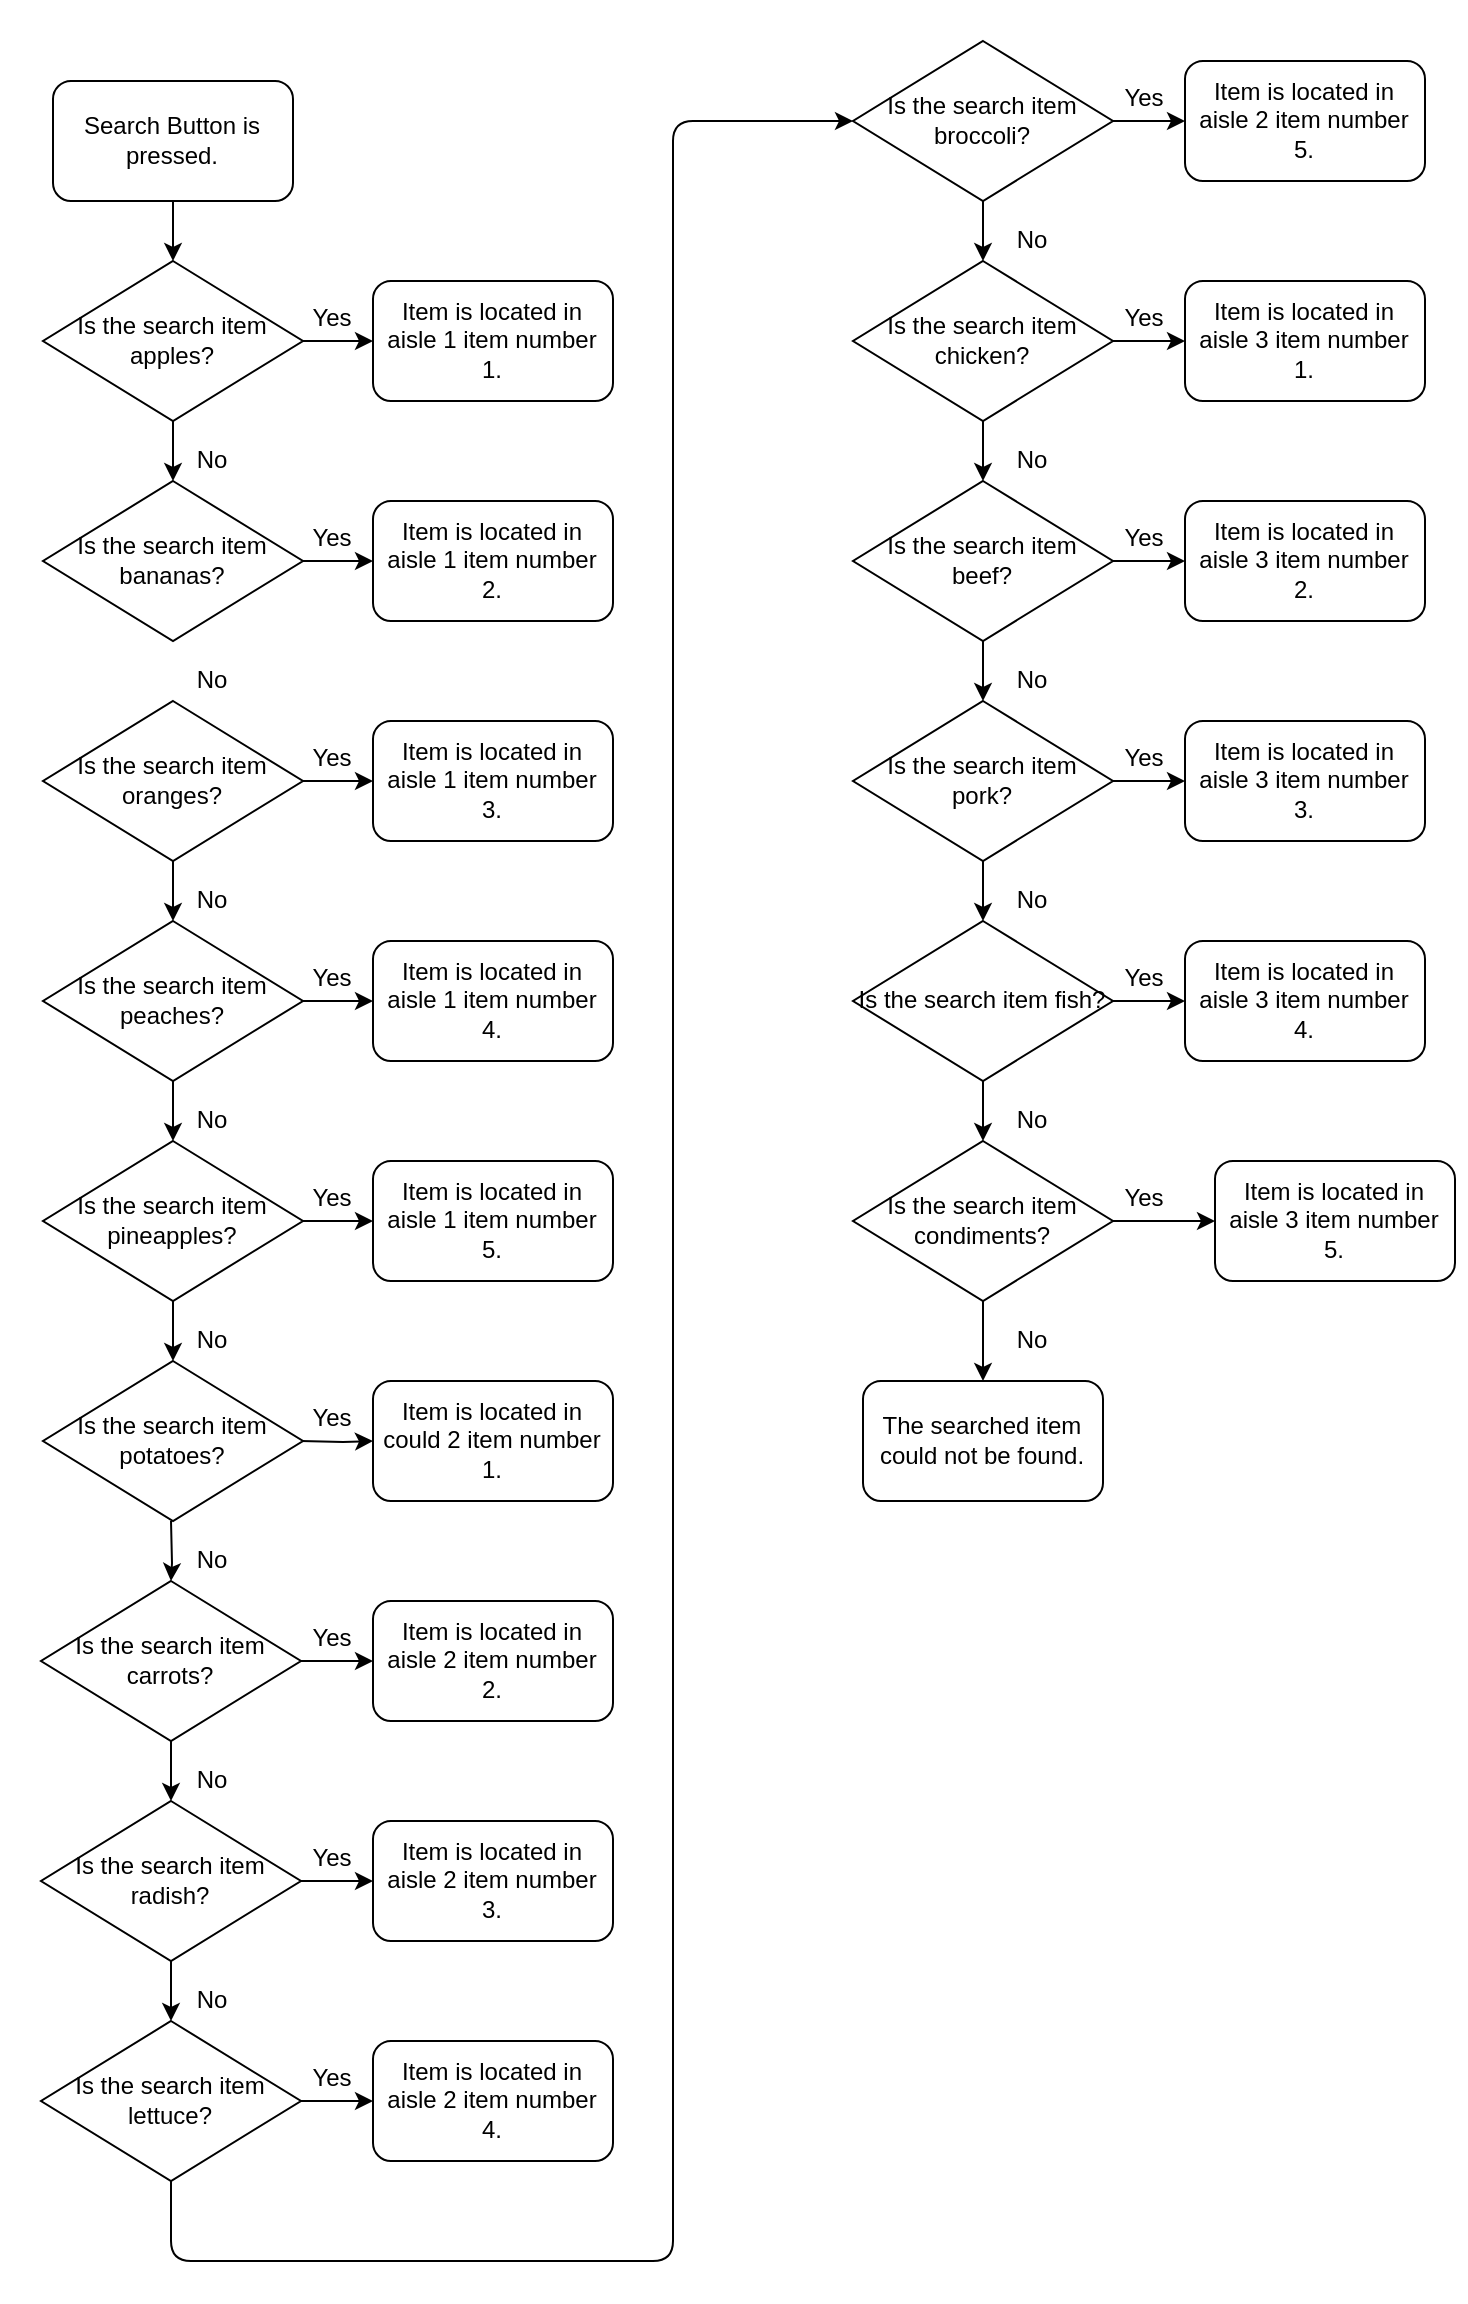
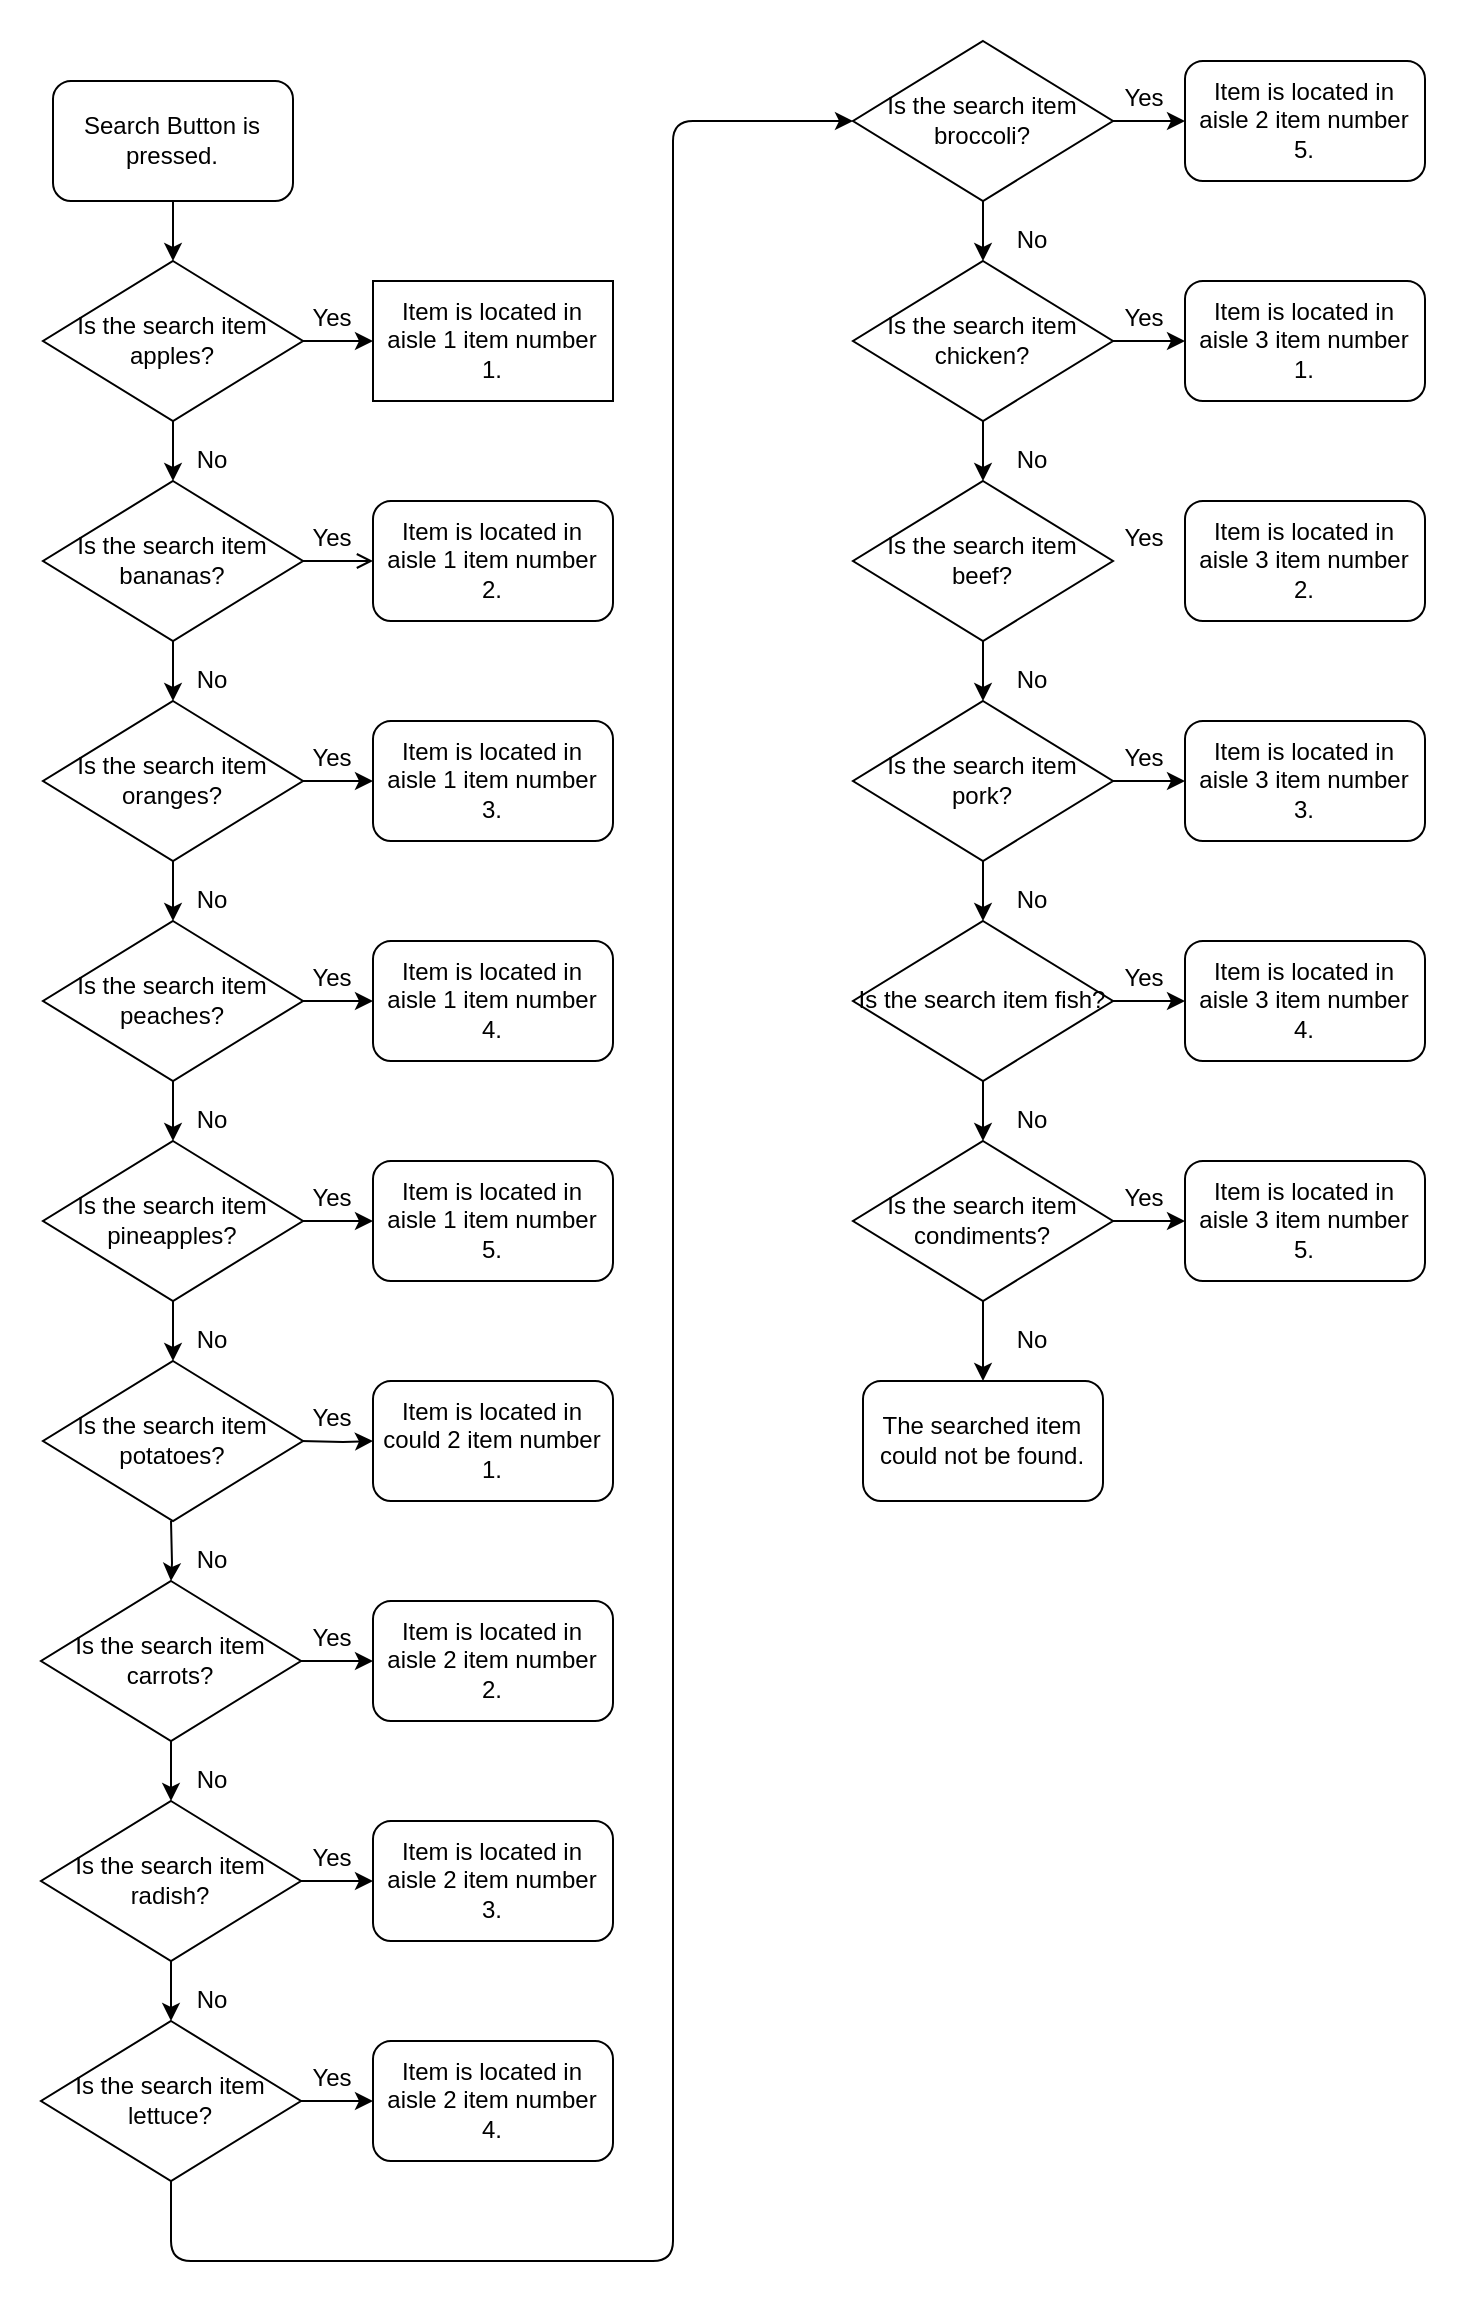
(493, 341) -> (493, 341)
(358, 561) -> (361, 561)
(1150, 561) -> none
none -> (173, 678)
(1335, 1221) -> (1305, 1221)
